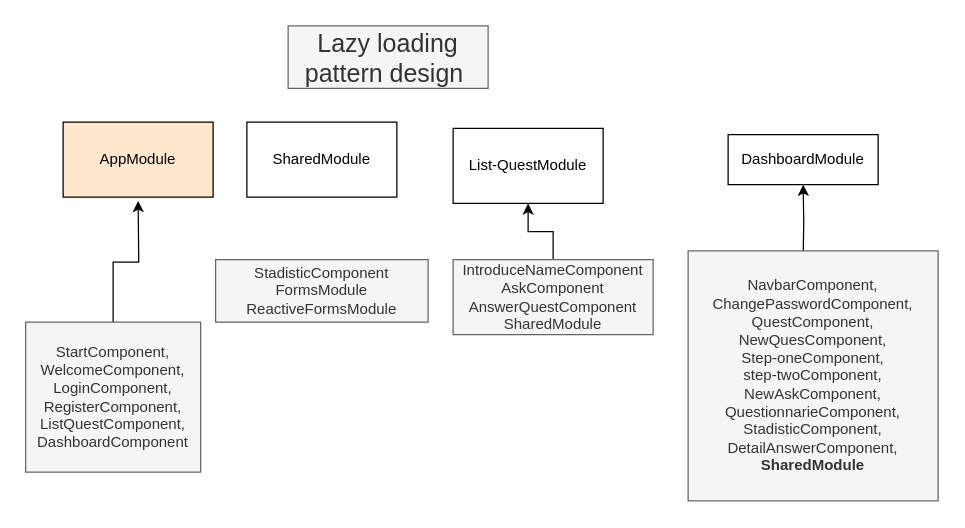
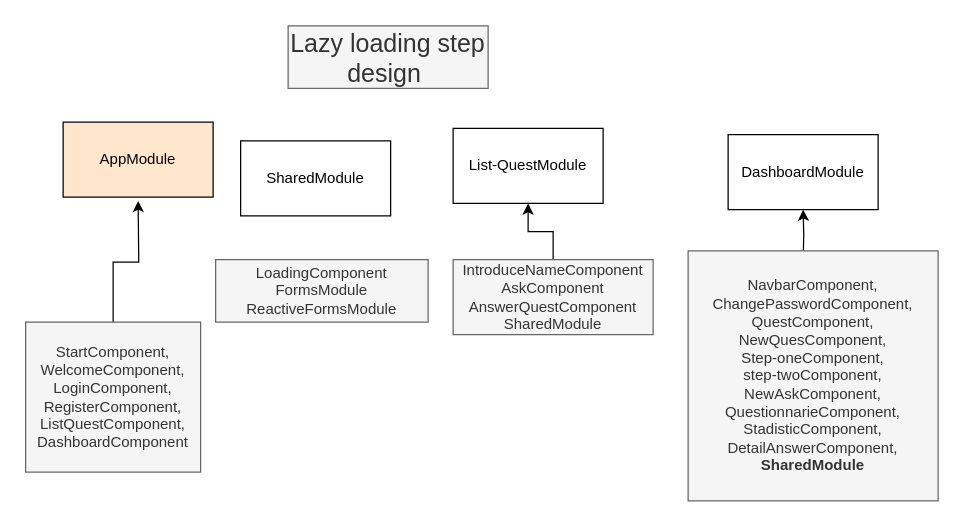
(388, 57) -> (388, 57)
(322, 159) -> (316, 178)
(803, 159) -> (803, 172)
(322, 291) -> (322, 291)
